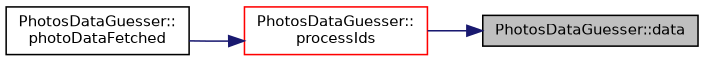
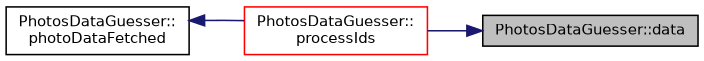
(209, 41) -> (225, 20)
